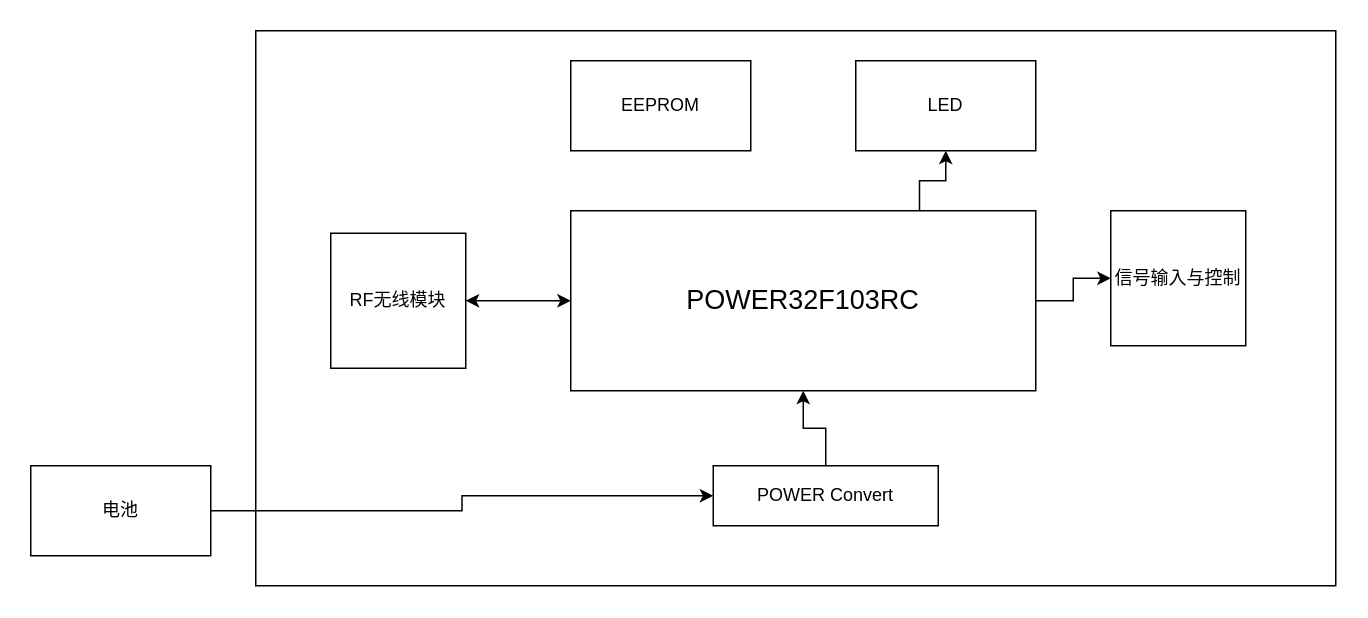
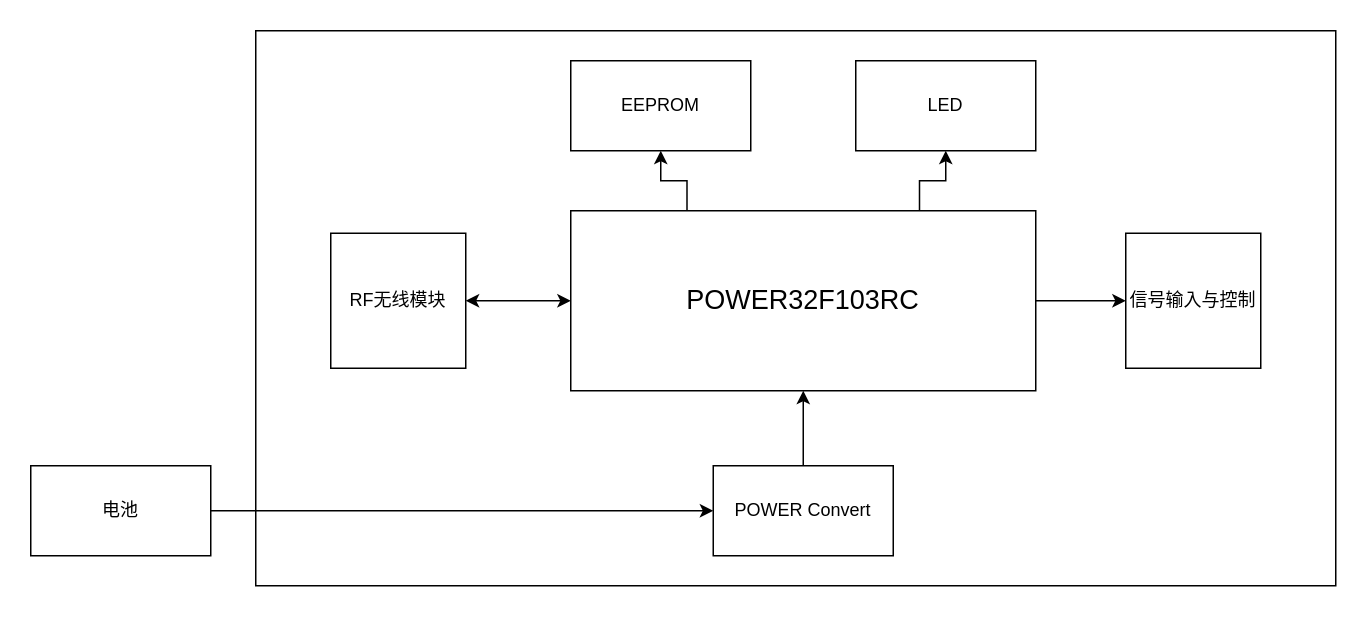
none -> (679, 181)
(1178, 278) -> (1193, 301)
(826, 496) -> (803, 511)
